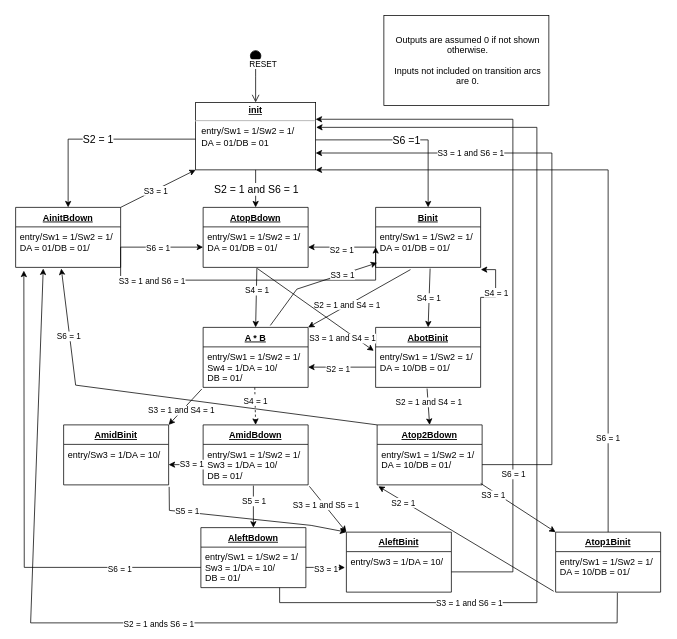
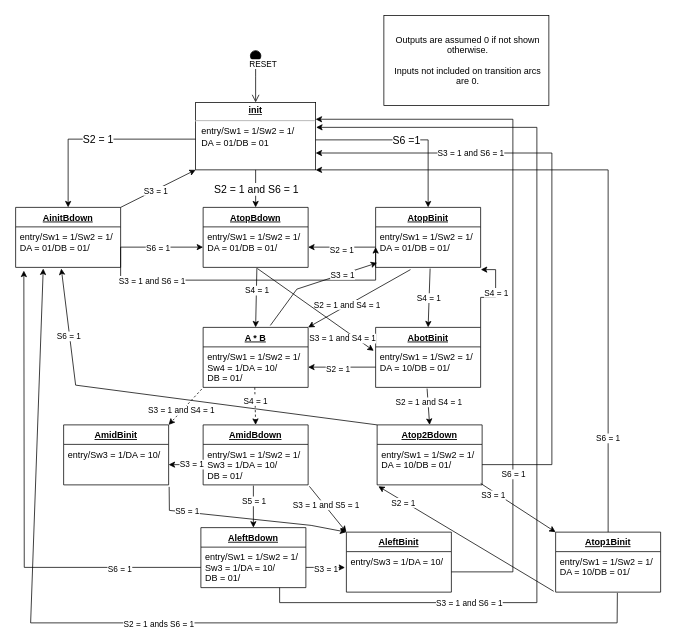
(428, 218) -> (428, 218)
(193, 398) -> (193, 398)
